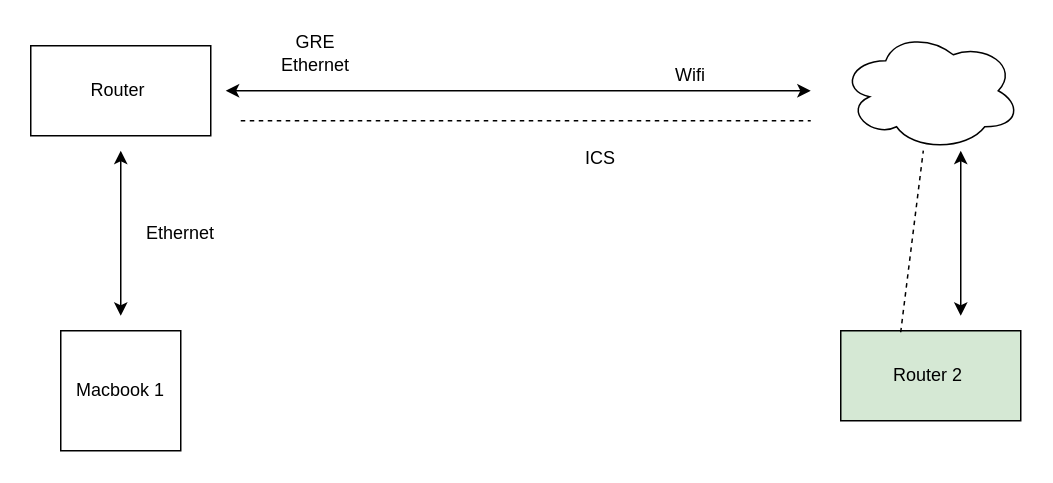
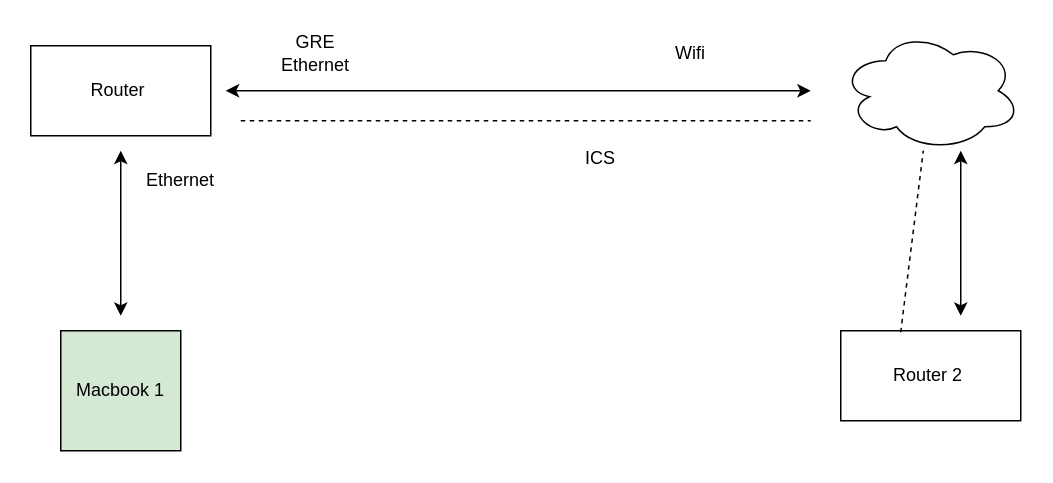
(691, 76) -> (691, 53)
(181, 233) -> (181, 181)
(931, 376) -> (931, 376)
(121, 391) -> (121, 391)
